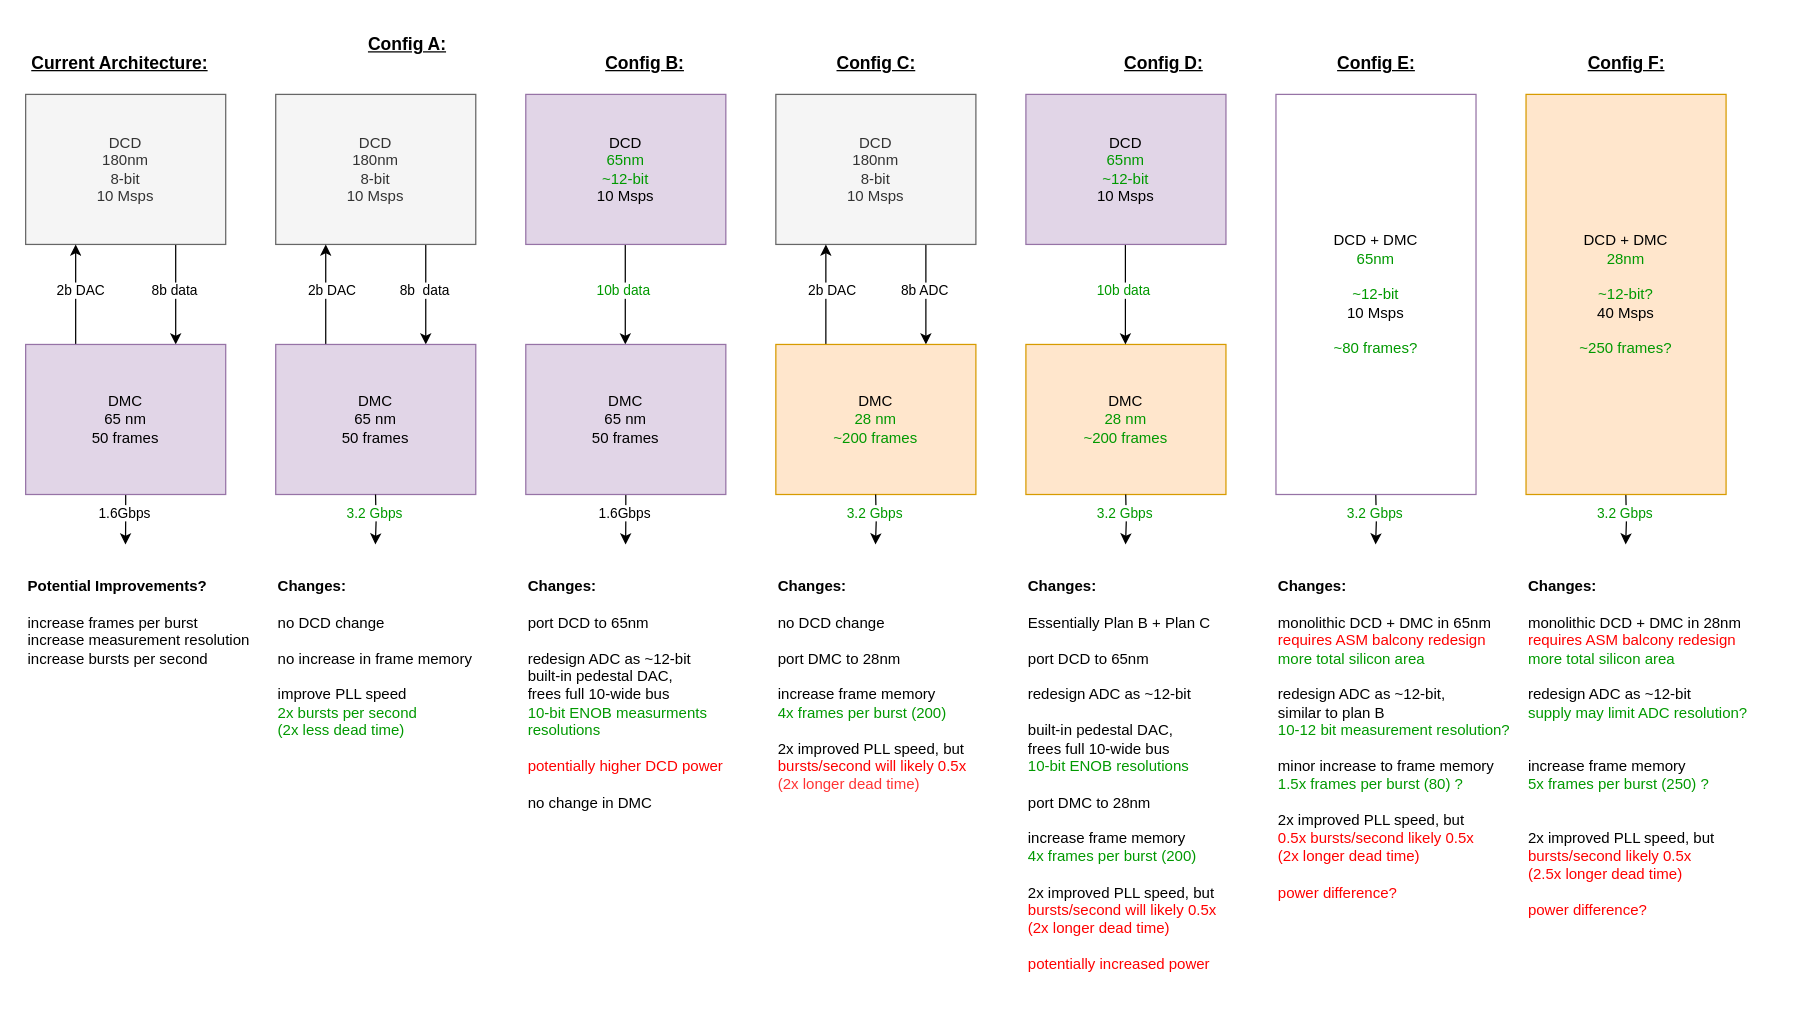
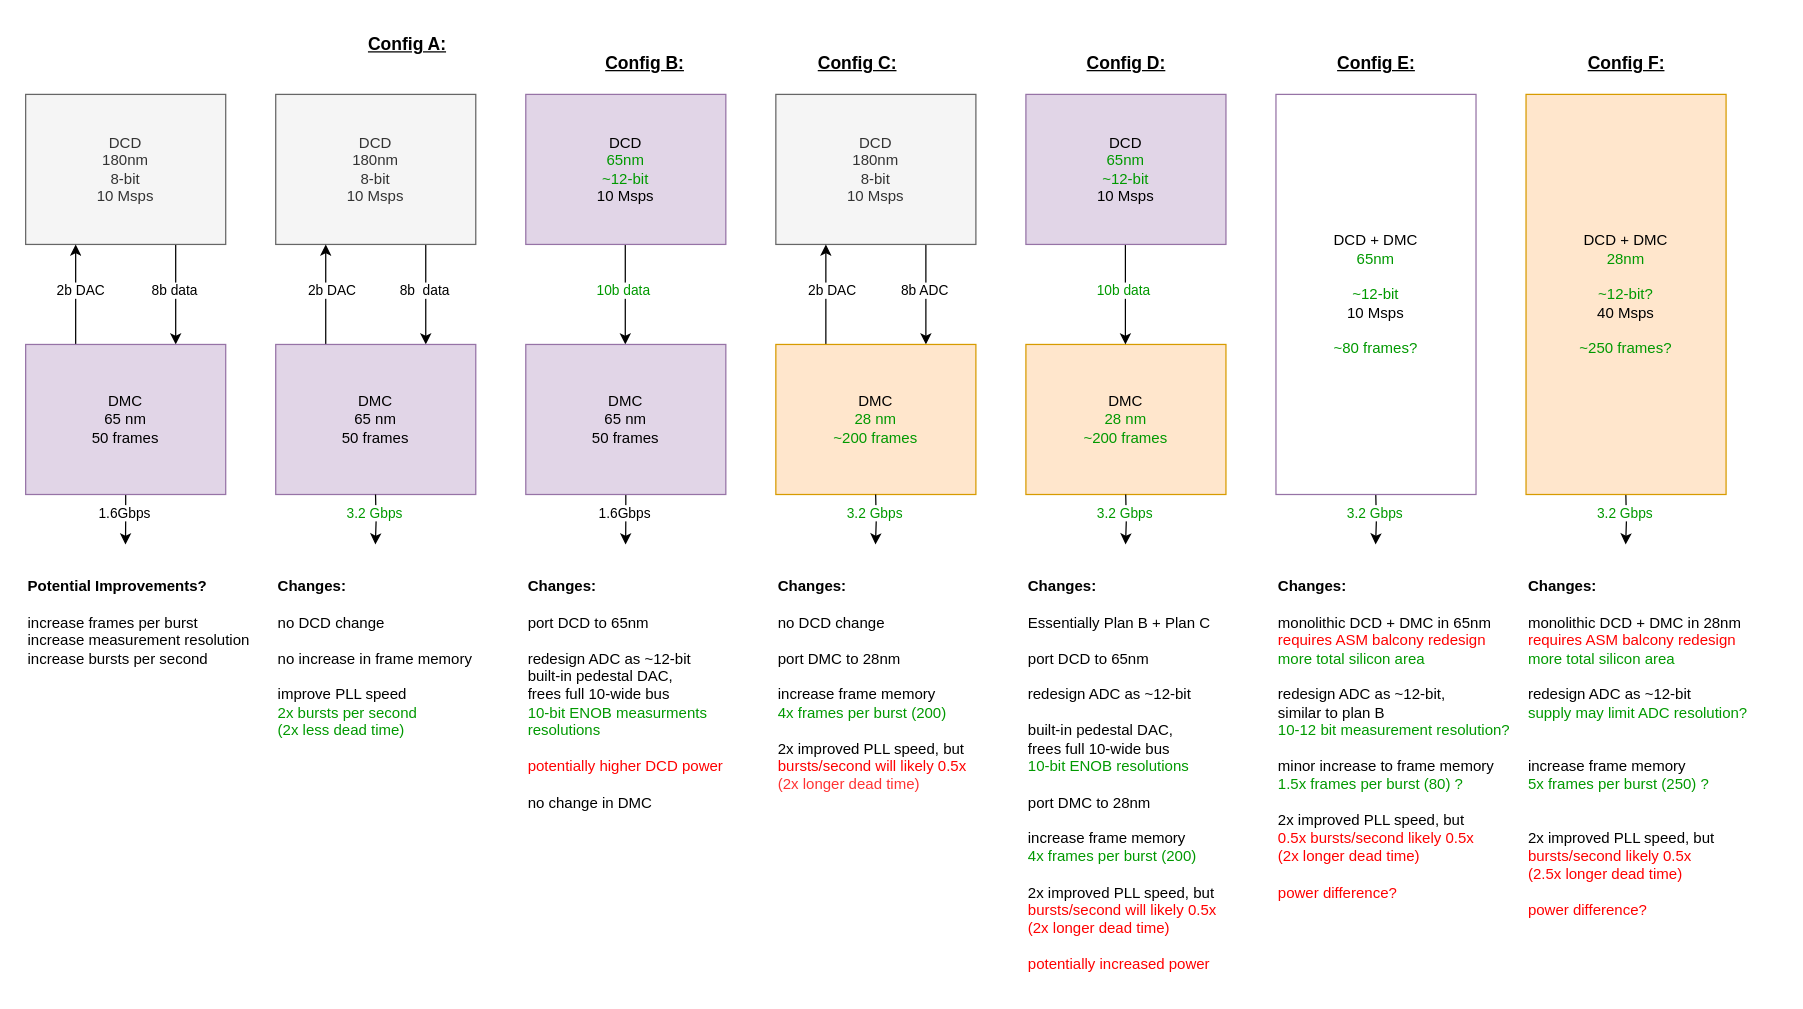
(119, 63) -> none
(876, 63) -> (857, 63)
(1163, 63) -> (1126, 63)
